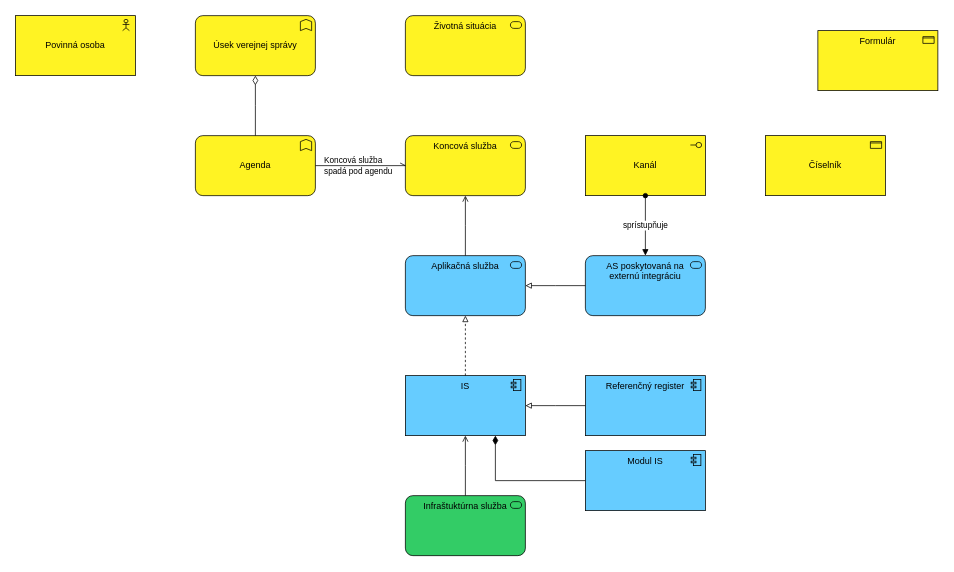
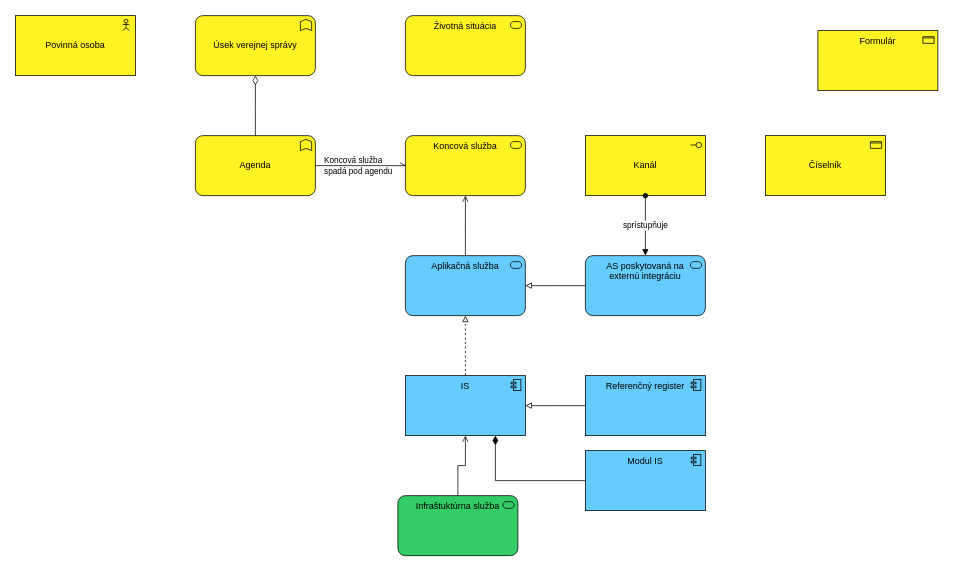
(465, 525) -> (458, 525)
